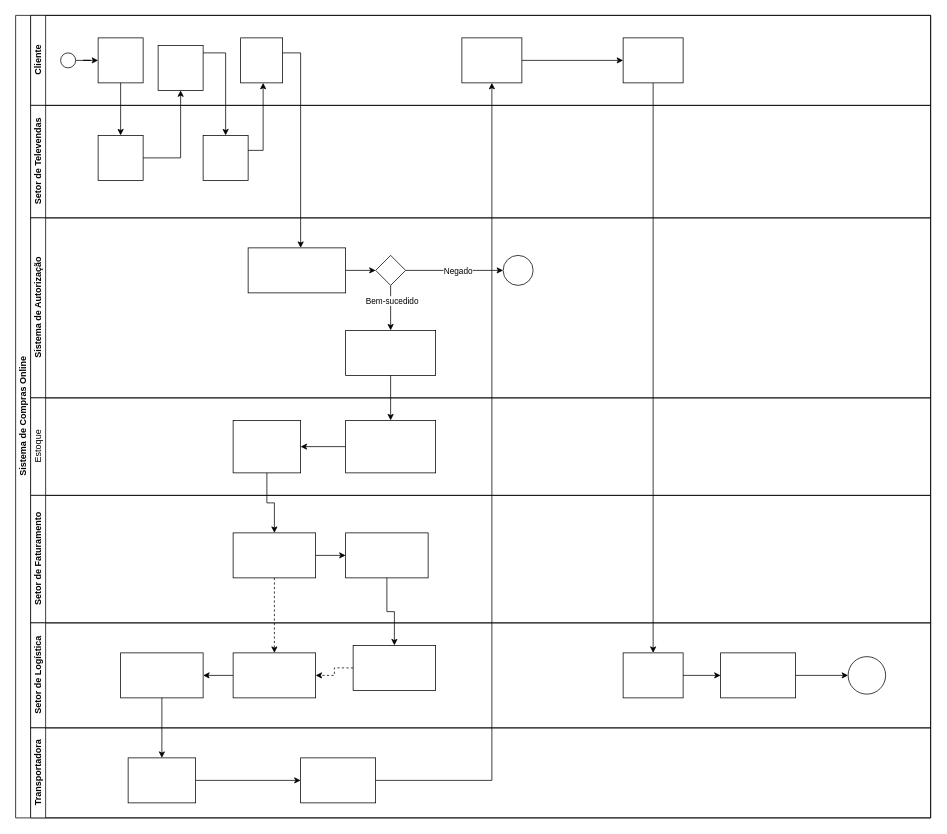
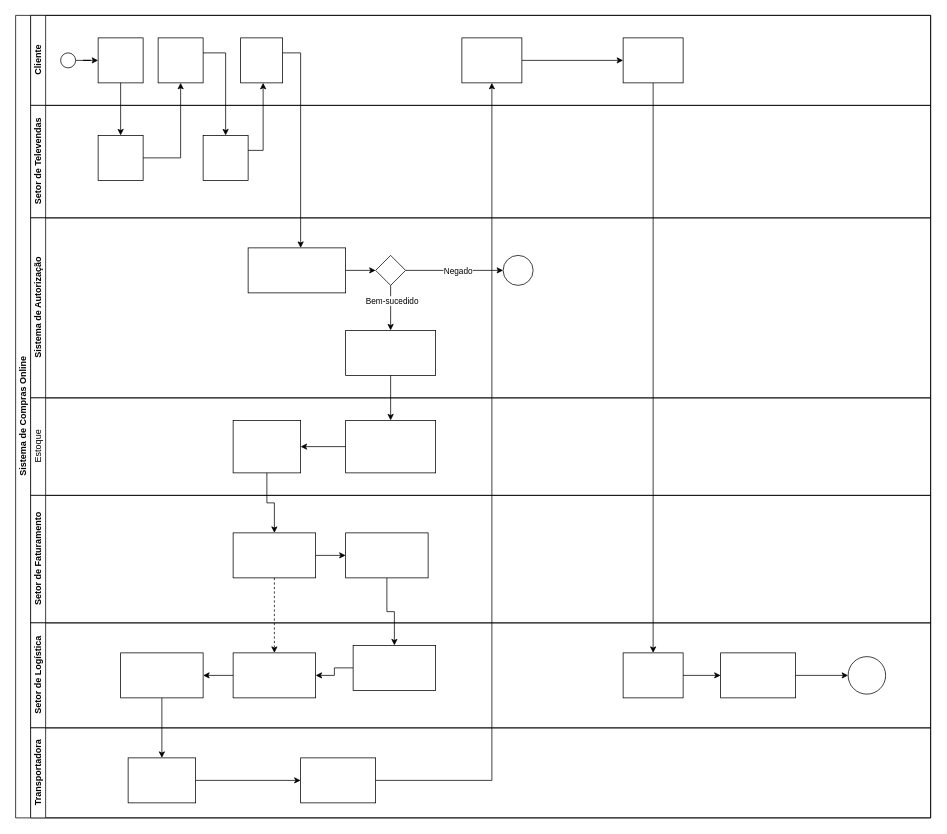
(180, 68) -> (180, 60)
(334, 669) -> (334, 669)
